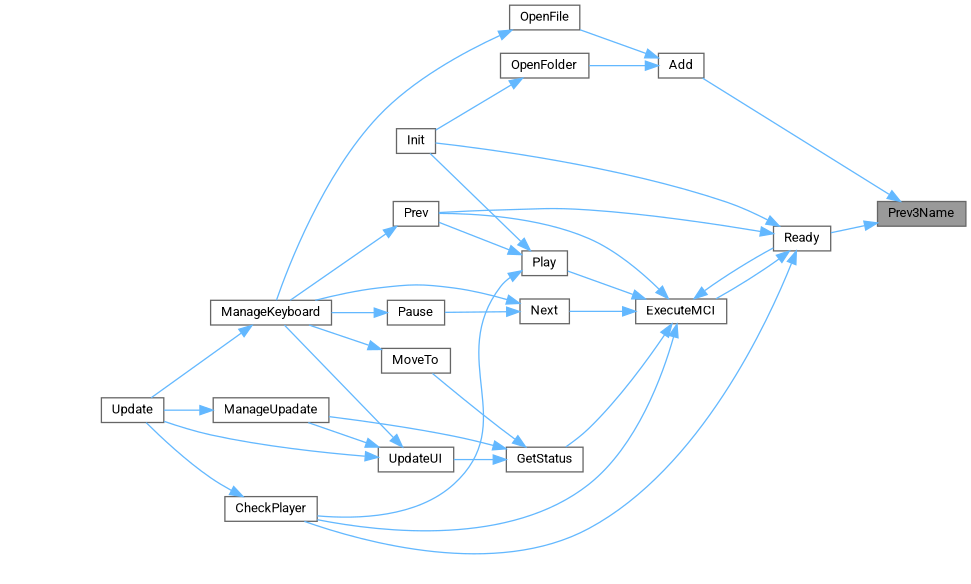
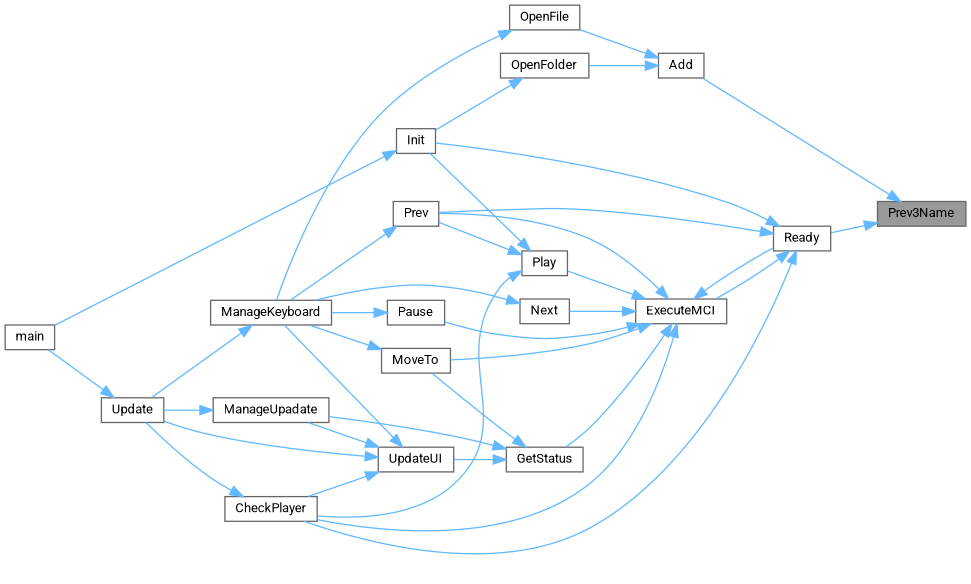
(476, 312) -> (536, 338)
none -> (30, 337)
none -> (546, 351)
none -> (337, 486)
